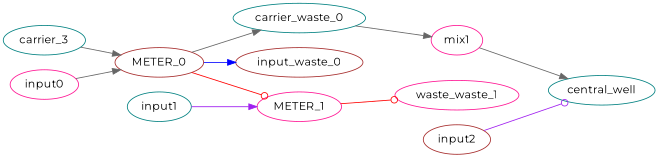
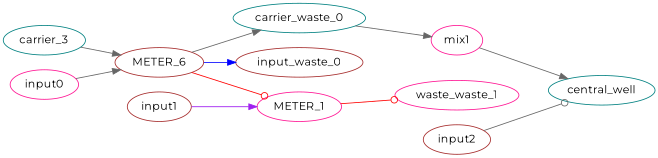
(159, 62) -> (159, 62)
(159, 107) -> (159, 107)
(523, 117) -> (523, 117)
